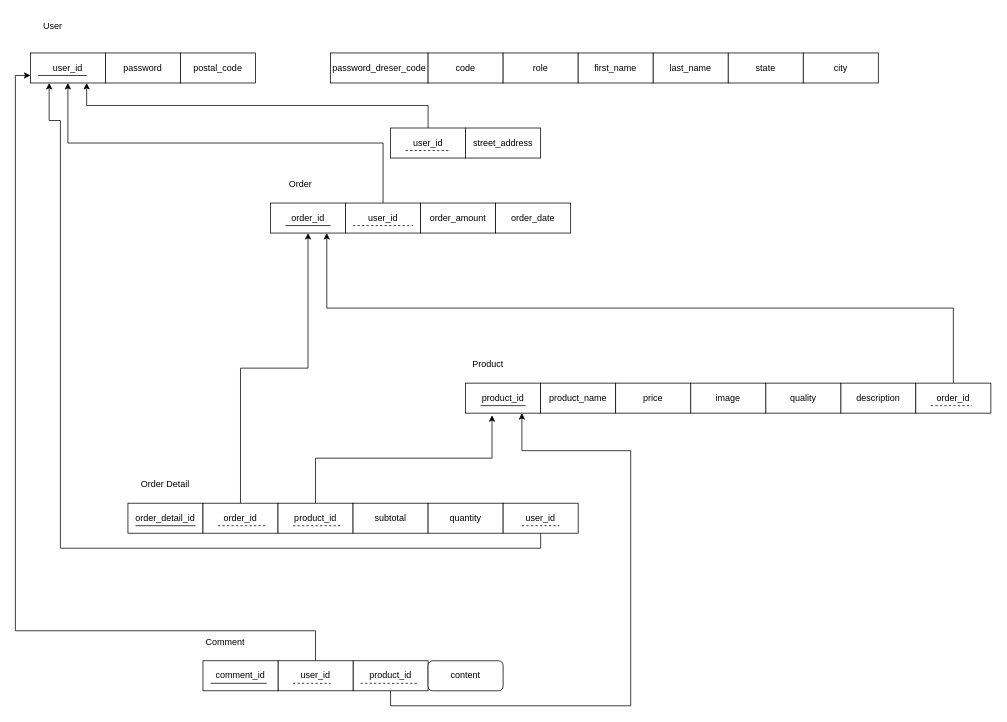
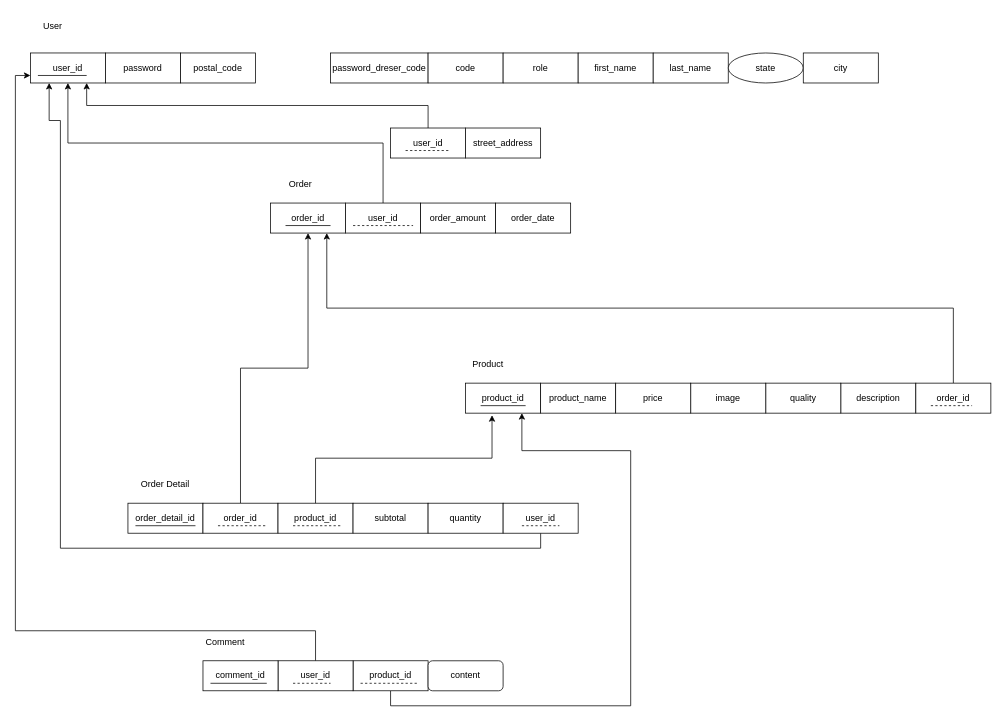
(765, 68) -> (765, 68)
